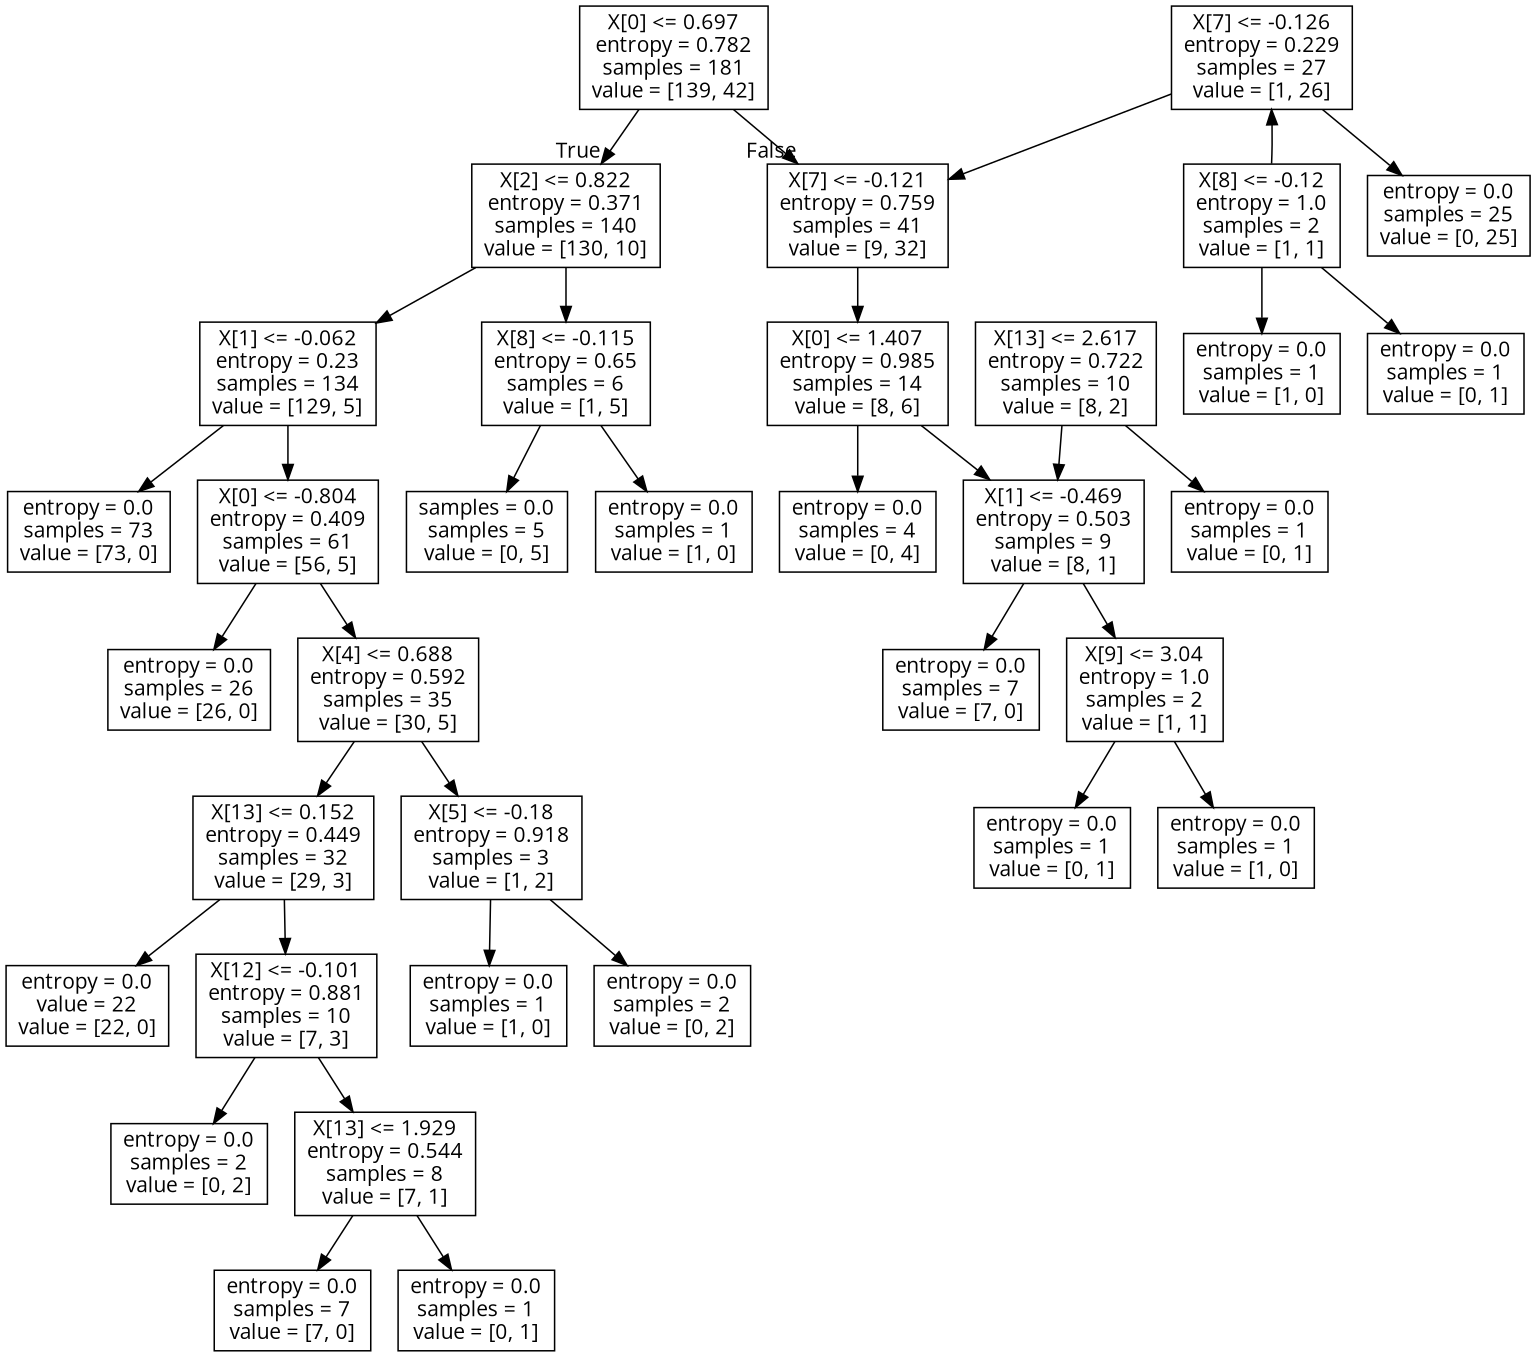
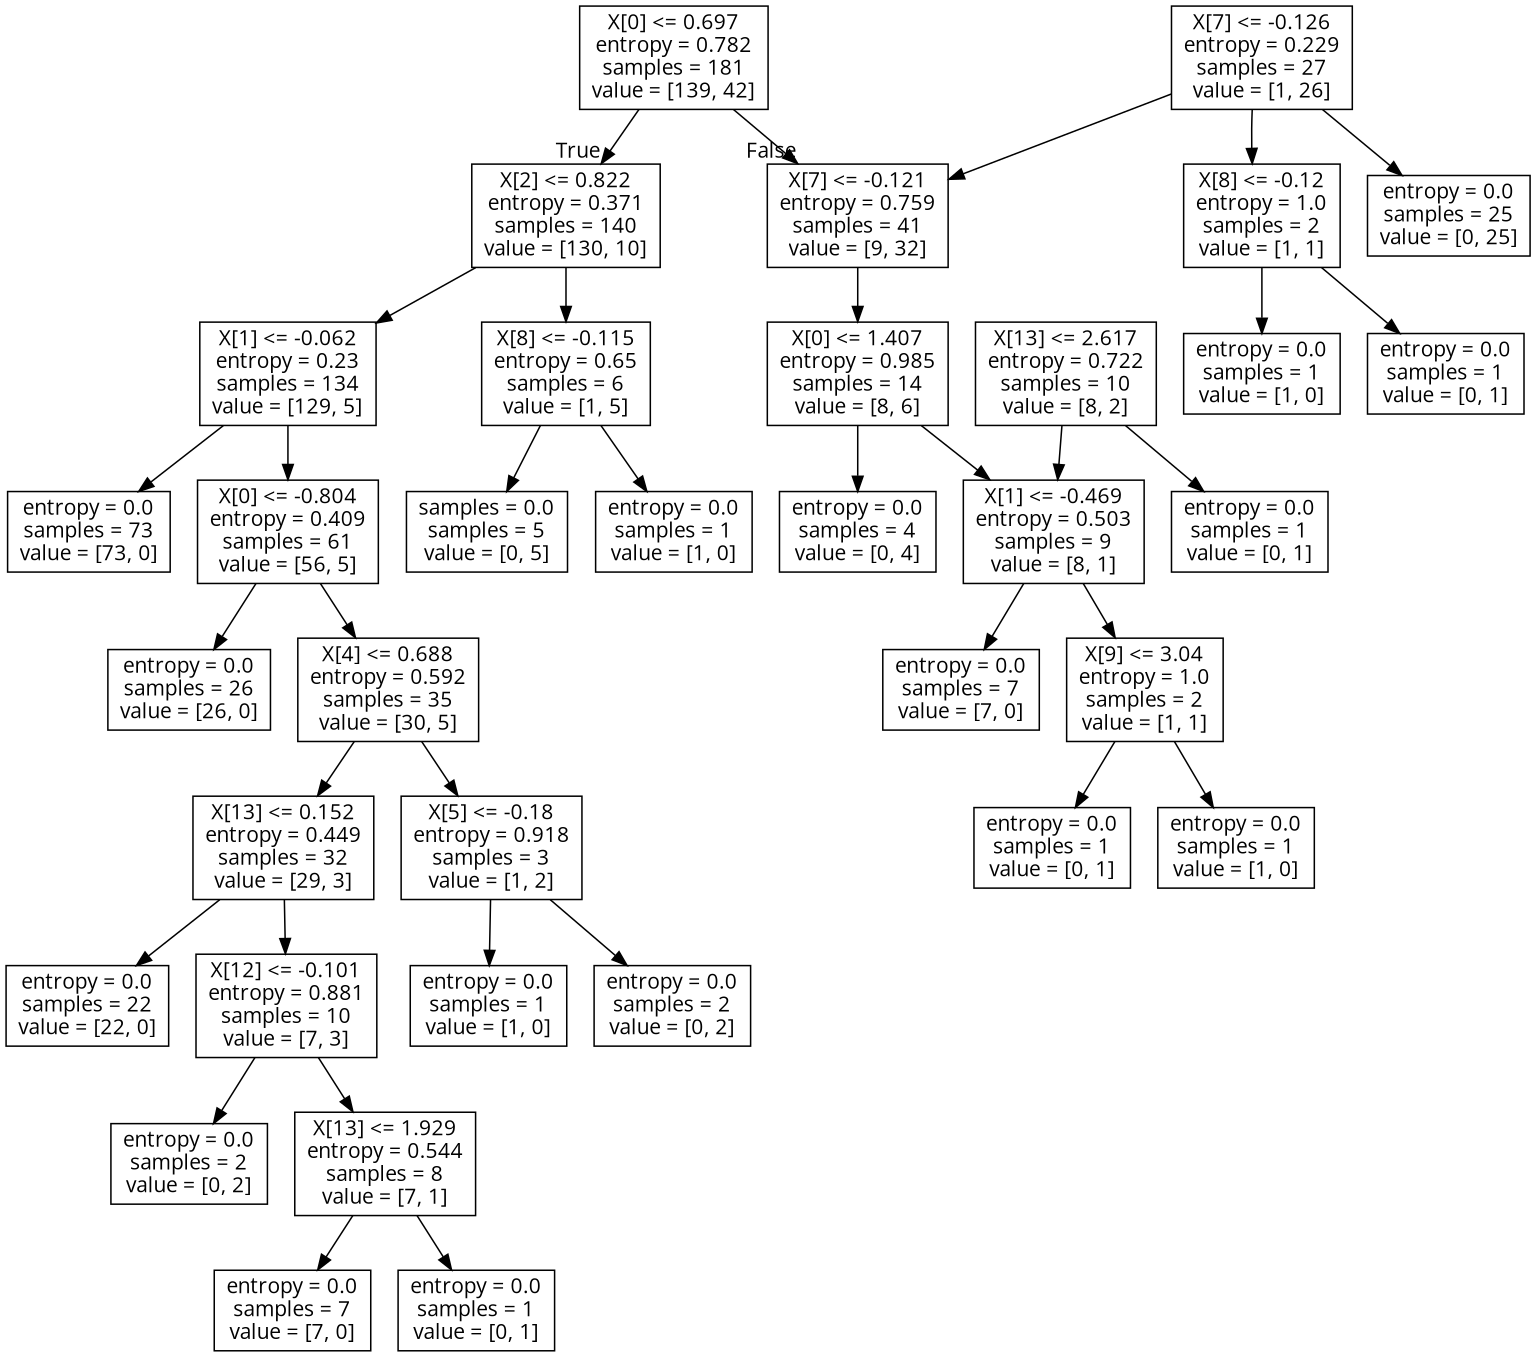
(1272, 144) -> (1252, 129)
(87, 1006) -> (87, 1006)
